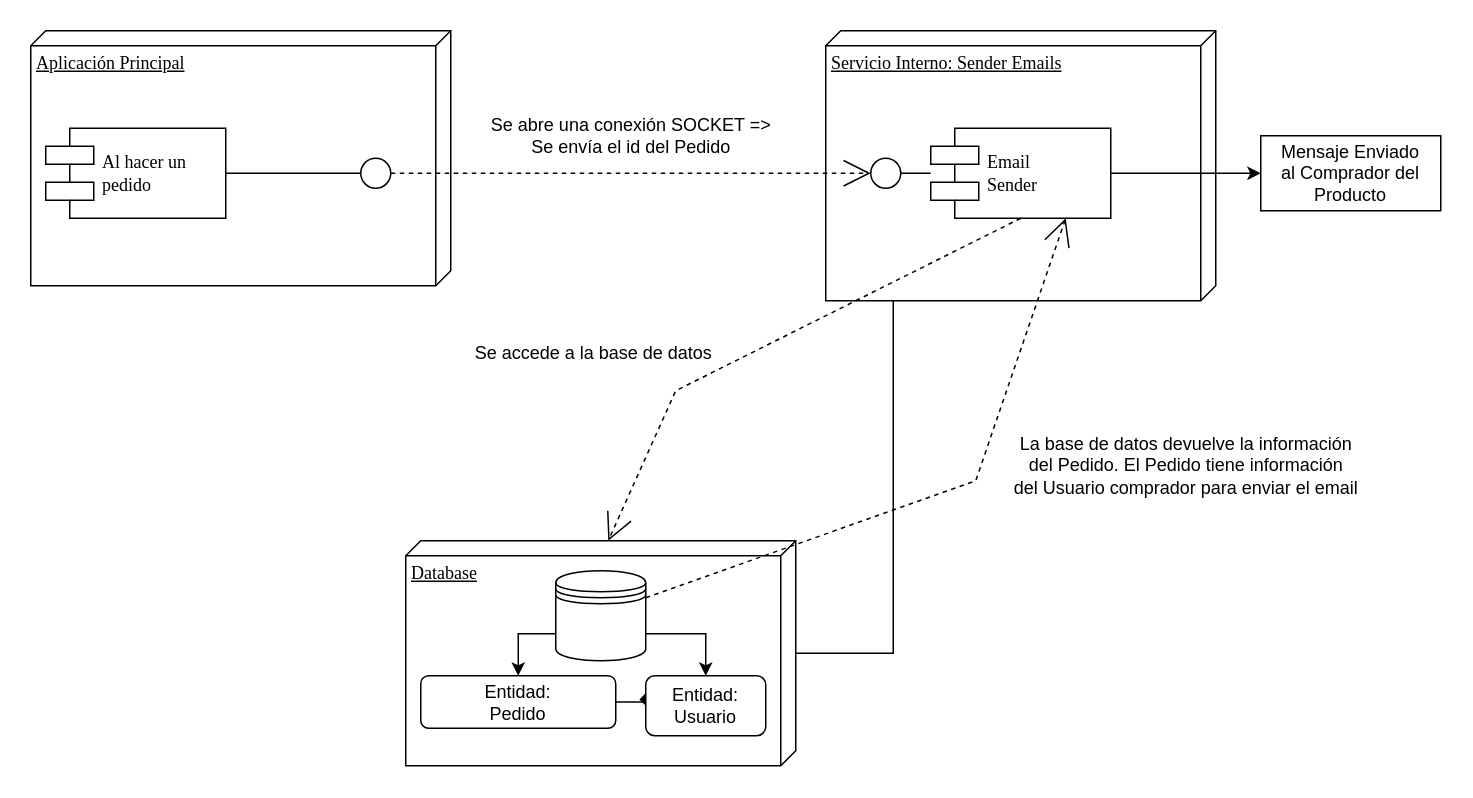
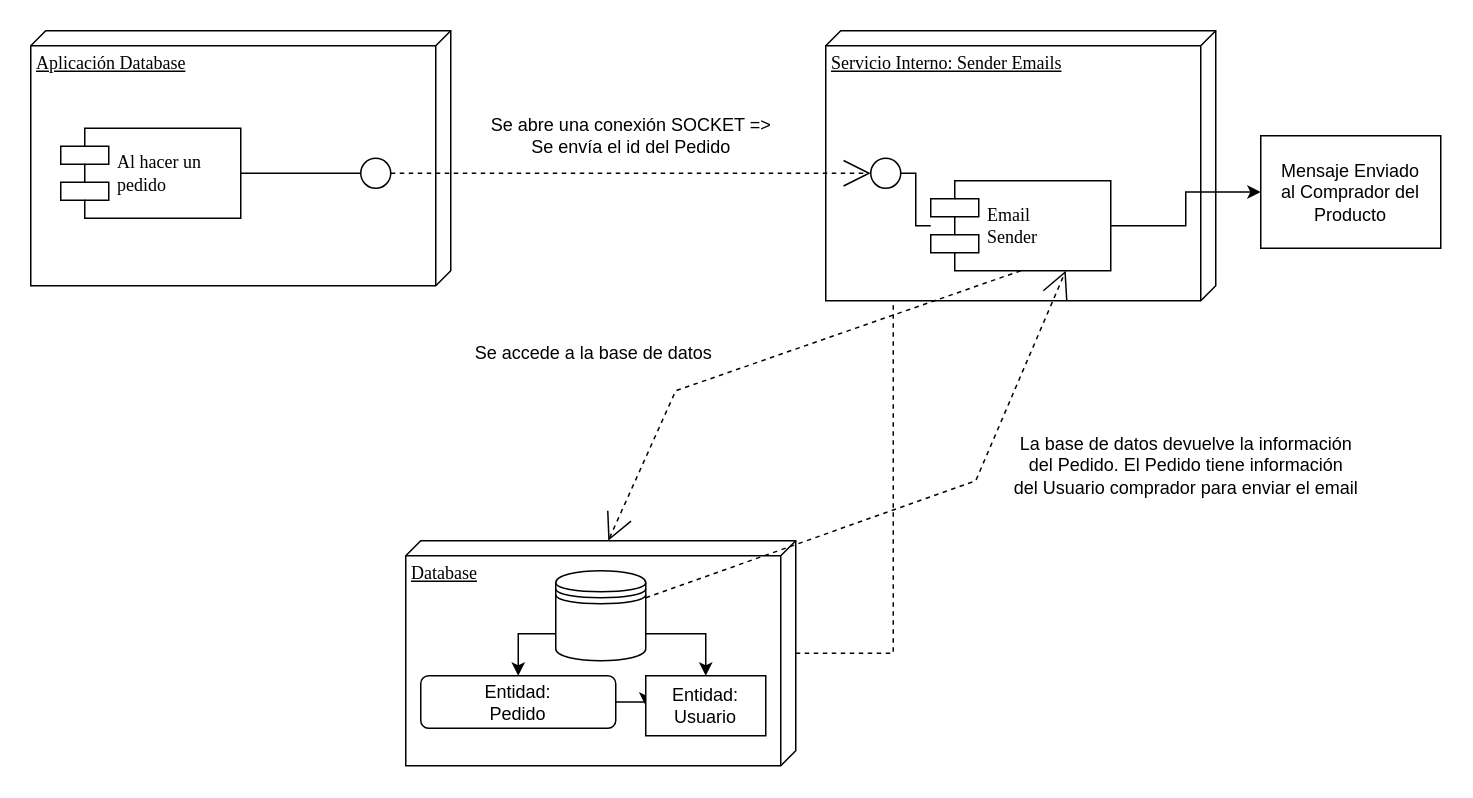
(121, 64) -> (123, 64)
(136, 173) -> (151, 173)
(1021, 173) -> (1021, 226)
(1351, 173) -> (1351, 192)
(893, 525) -> (893, 525)
(642, 702) -> (642, 702)
(706, 706) -> (706, 706)
